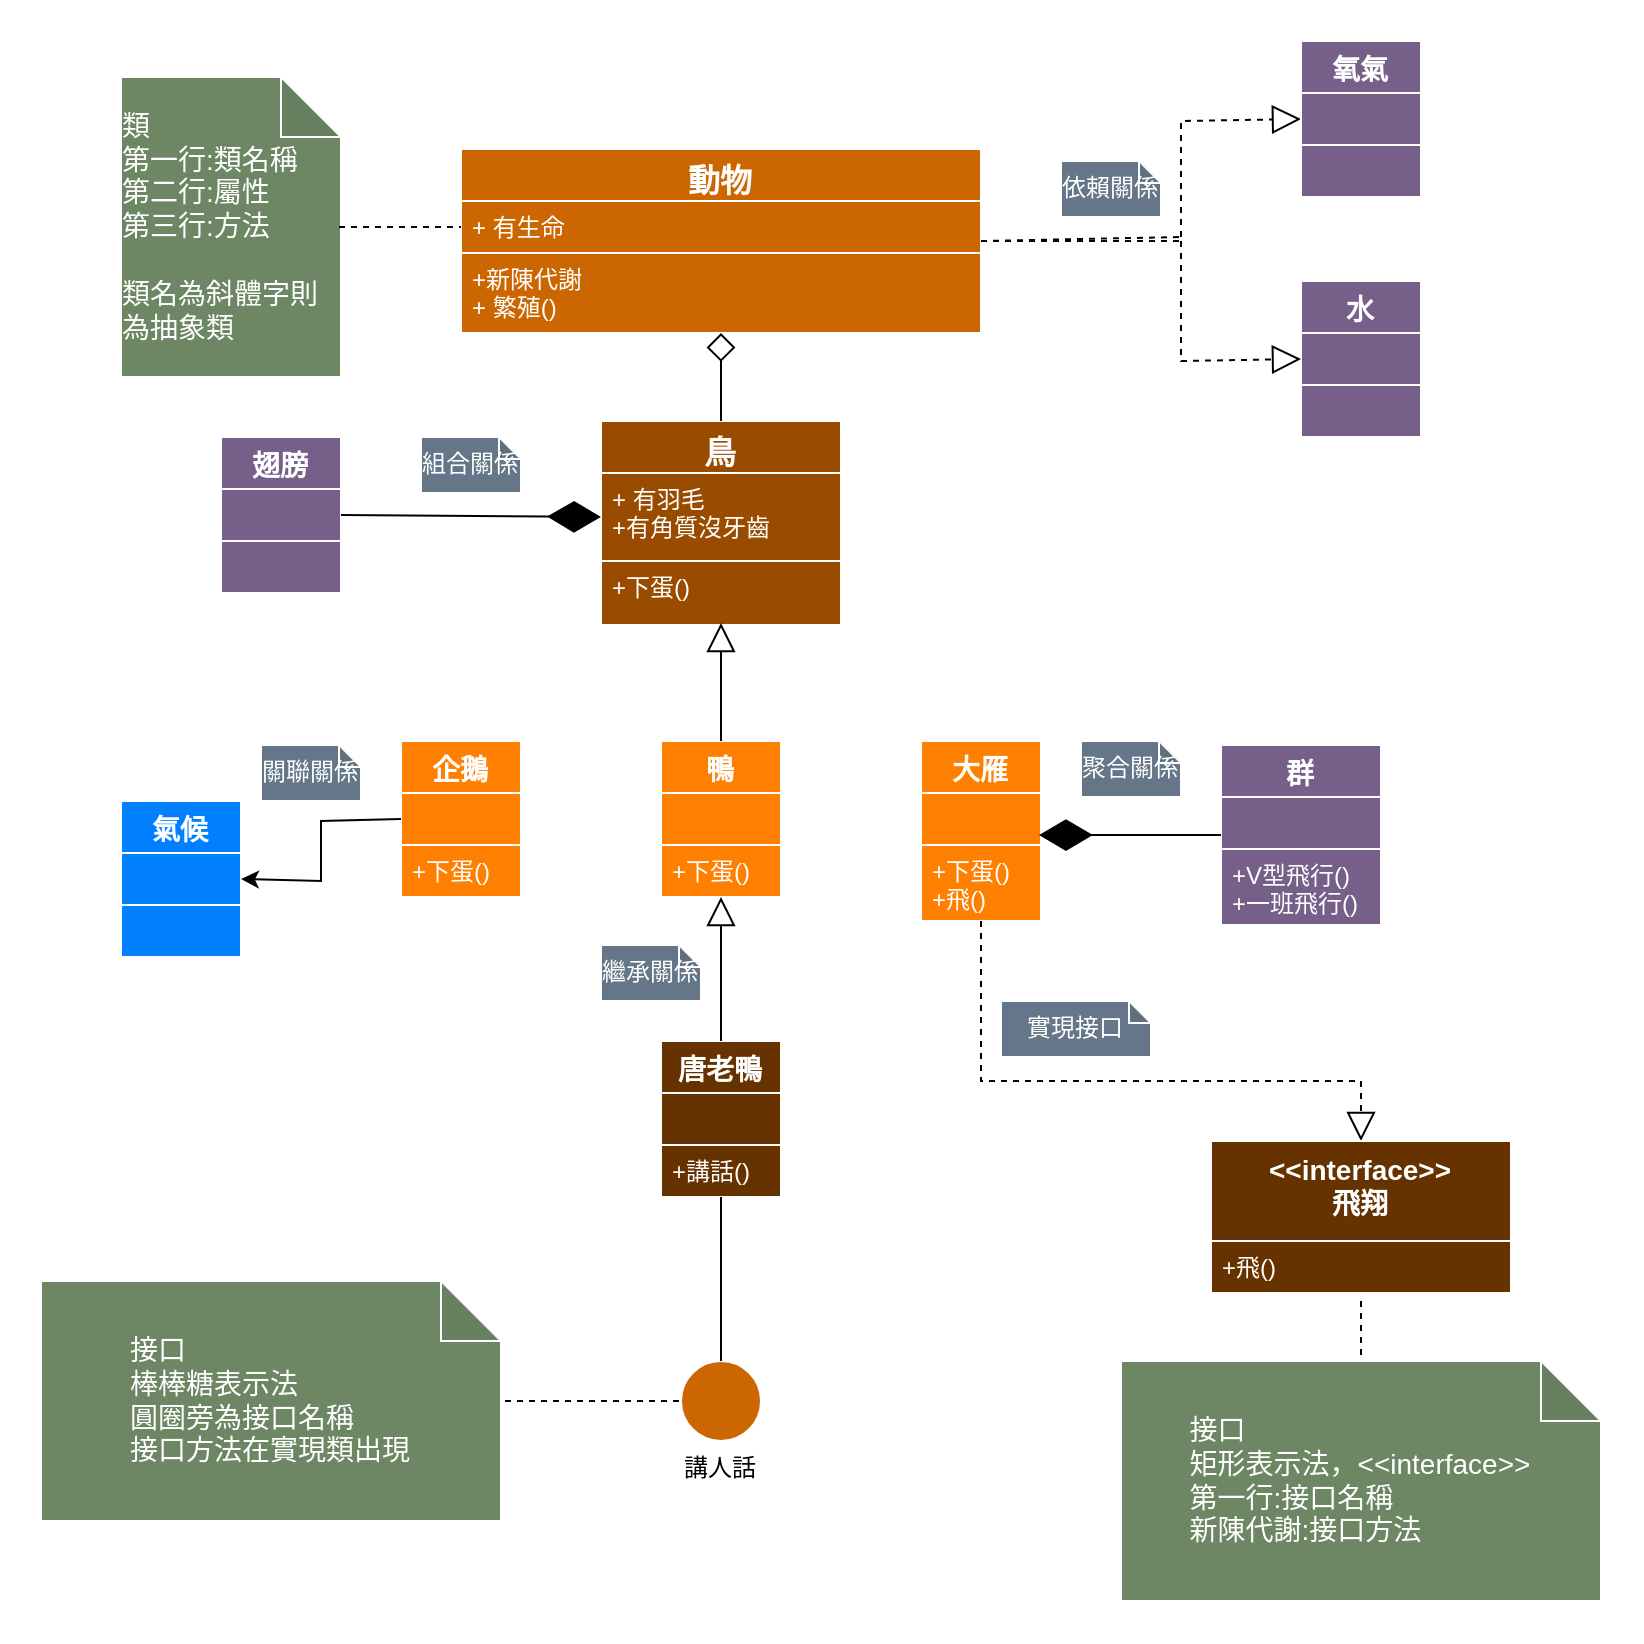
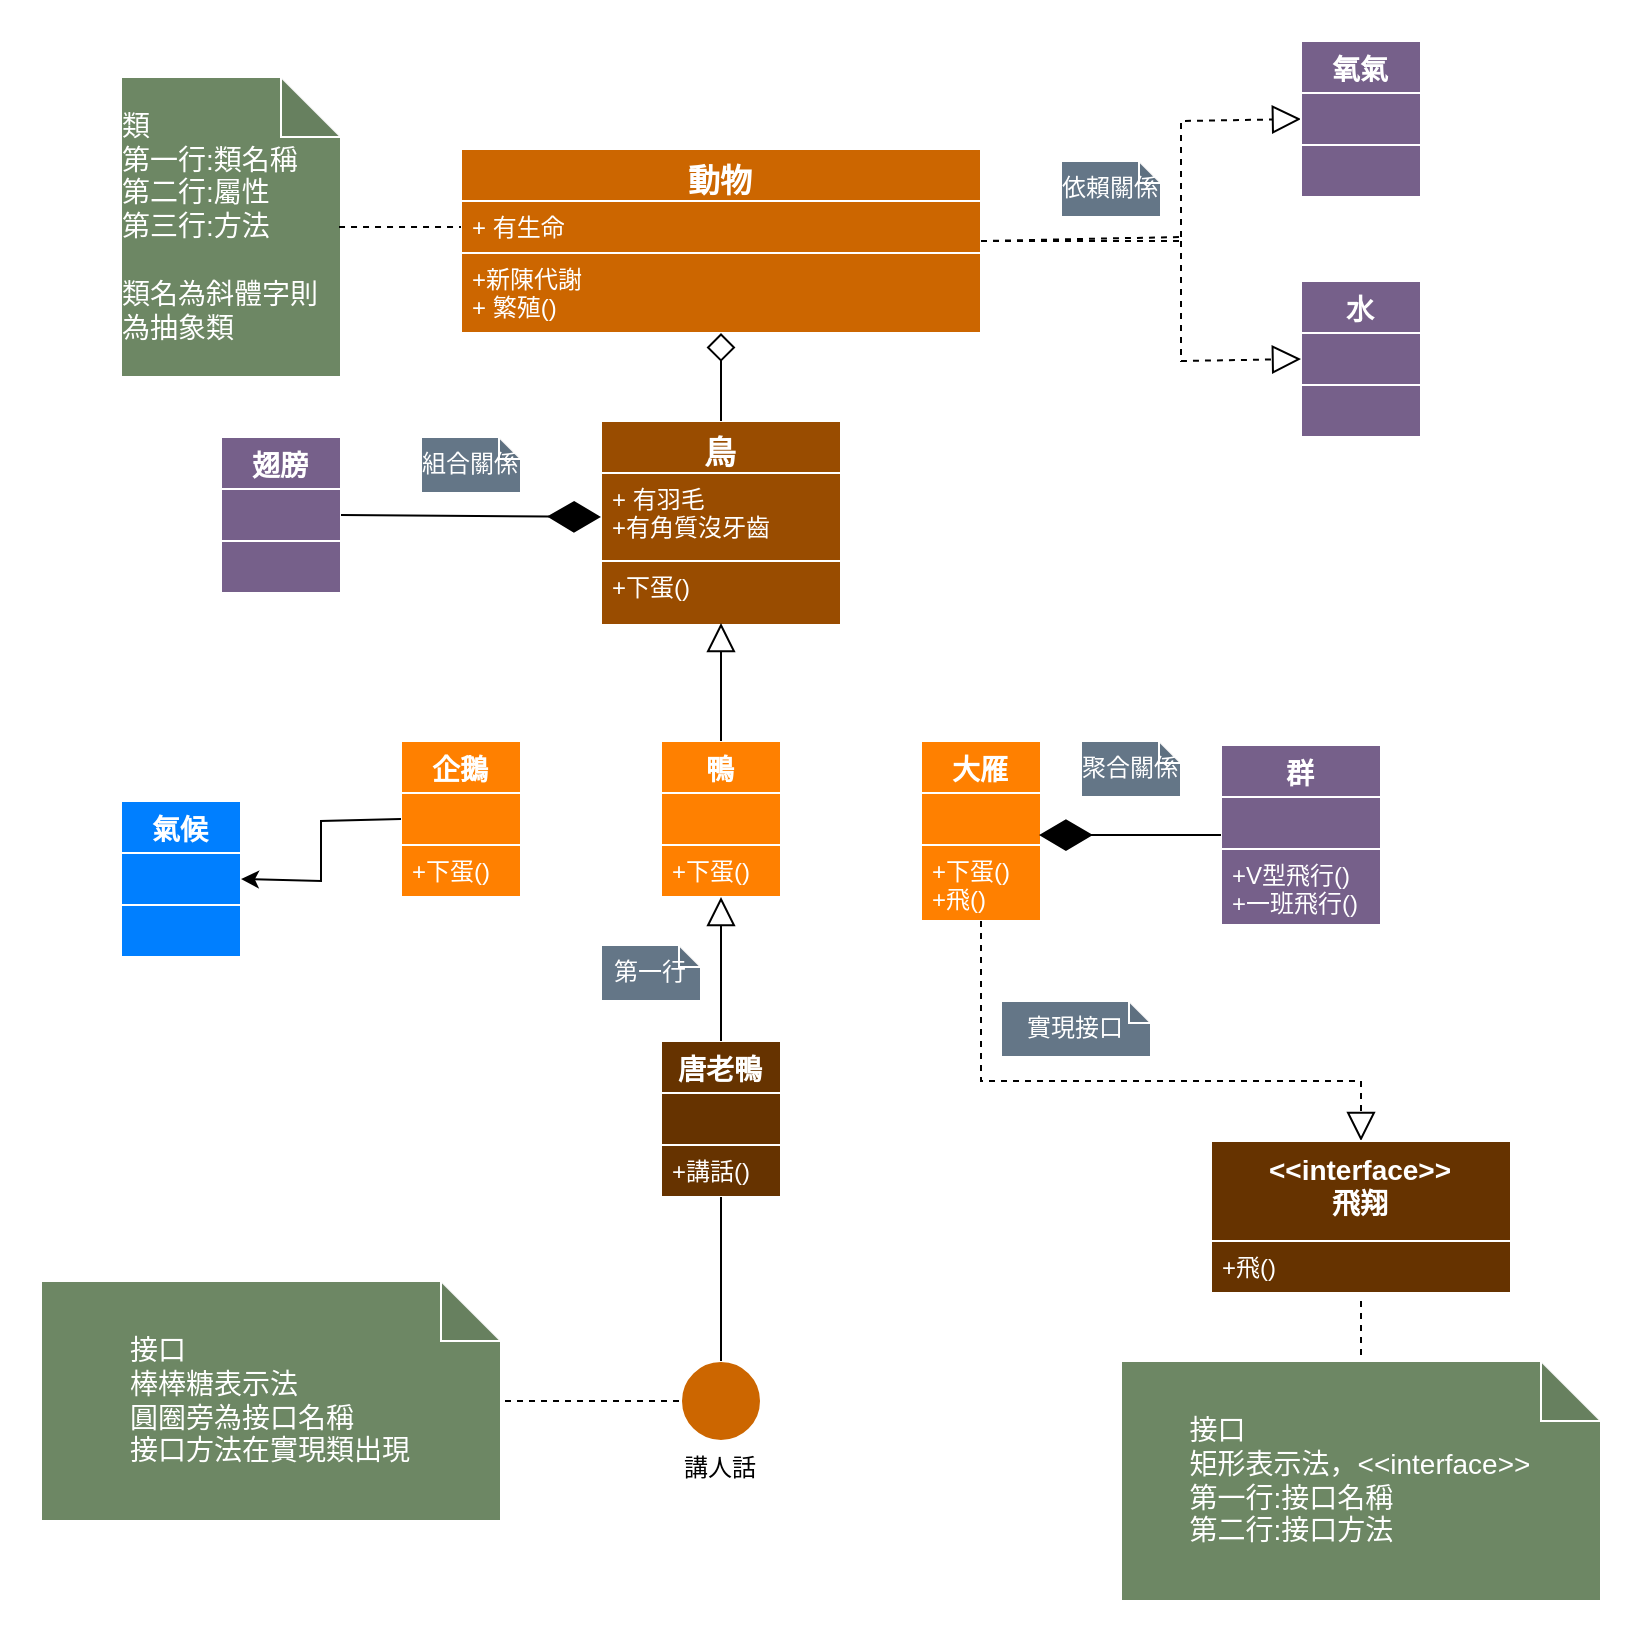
(311, 773) -> none
(651, 973) -> (651, 973)
(1361, 1481) -> (1361, 1481)
